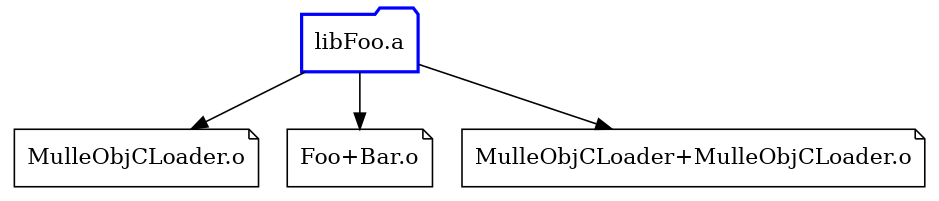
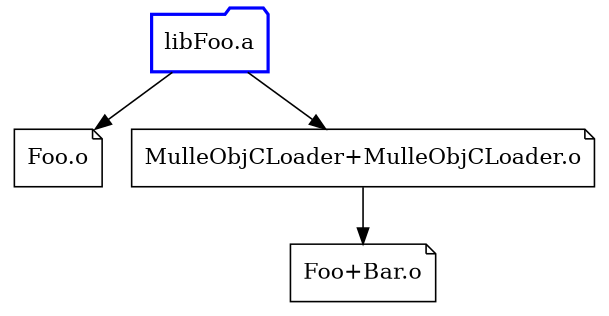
(360, 93) -> (363, 208)
(136, 158) -> (58, 158)
